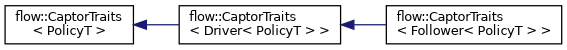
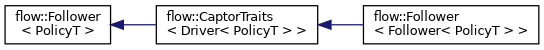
(69, 25) -> (58, 25)
(474, 25) -> (451, 25)
